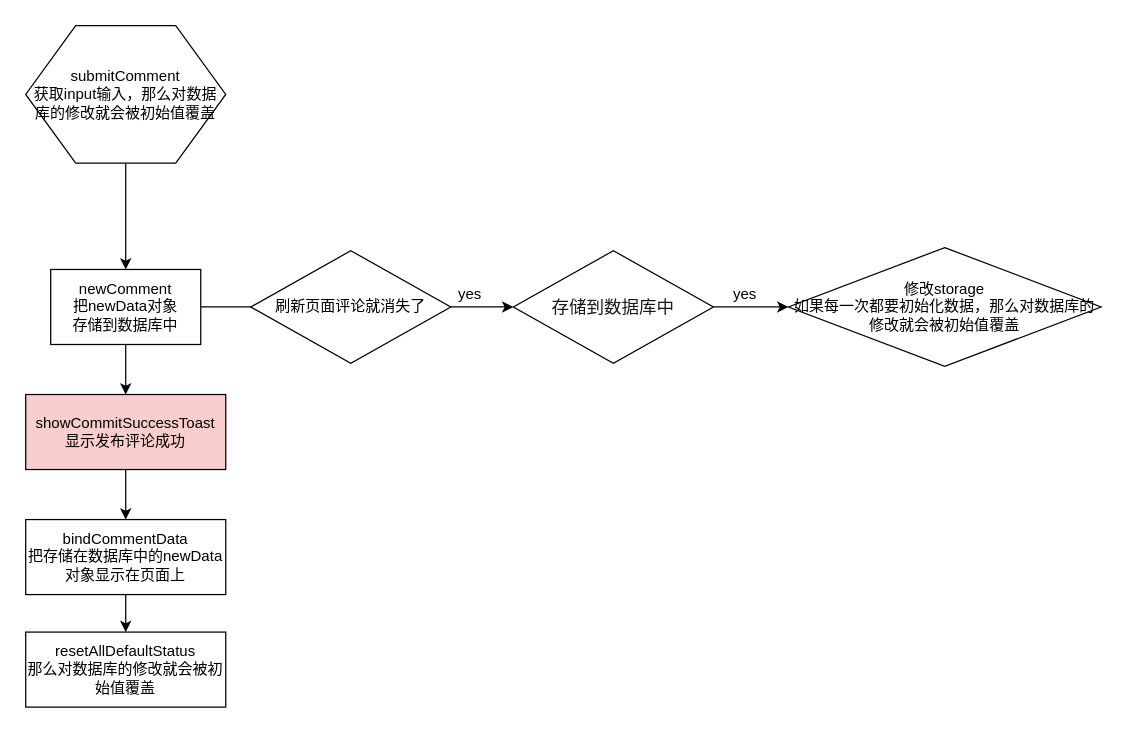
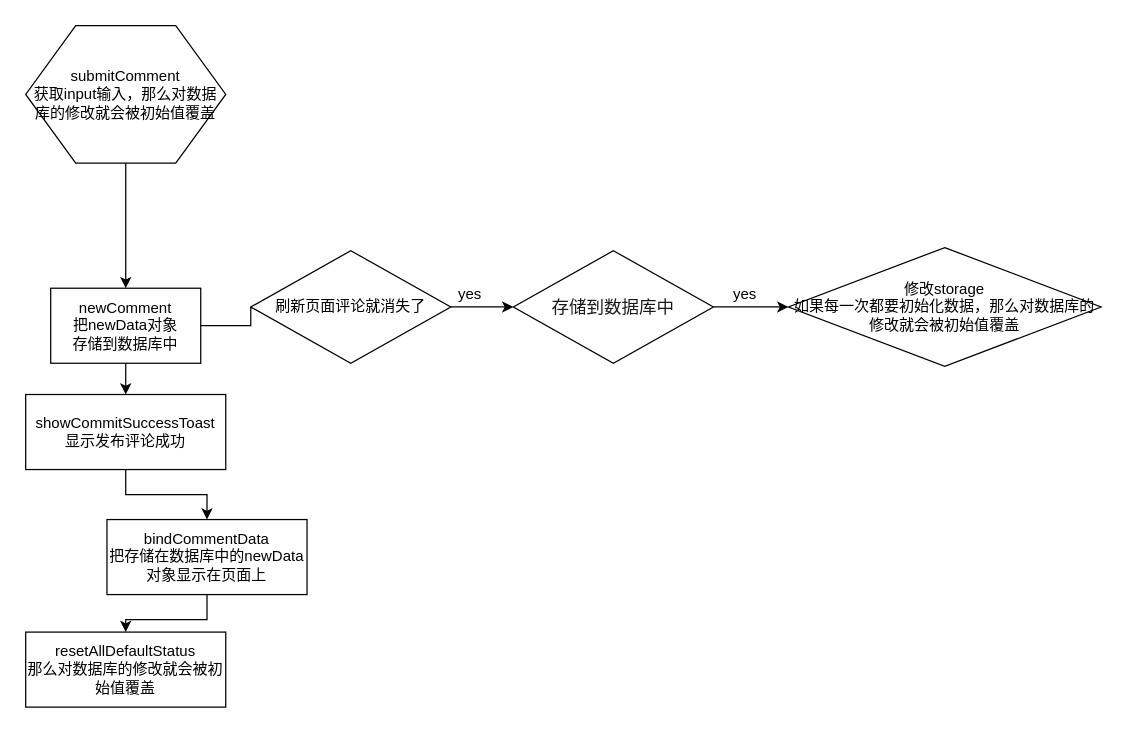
(126, 307) -> (126, 326)
(126, 432) -> (126, 432)
(126, 557) -> (207, 557)
